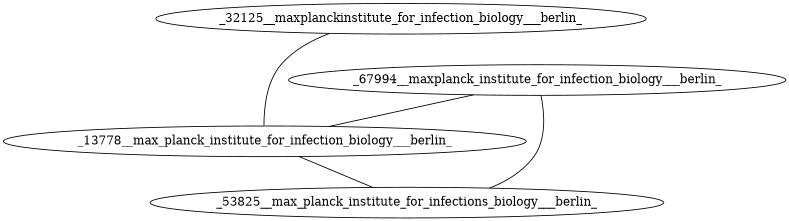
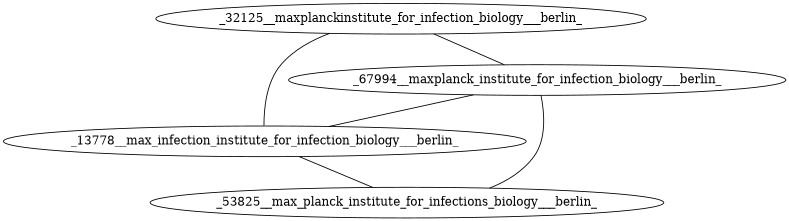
none -> (469, 49)
(265, 141) -> (265, 141)
